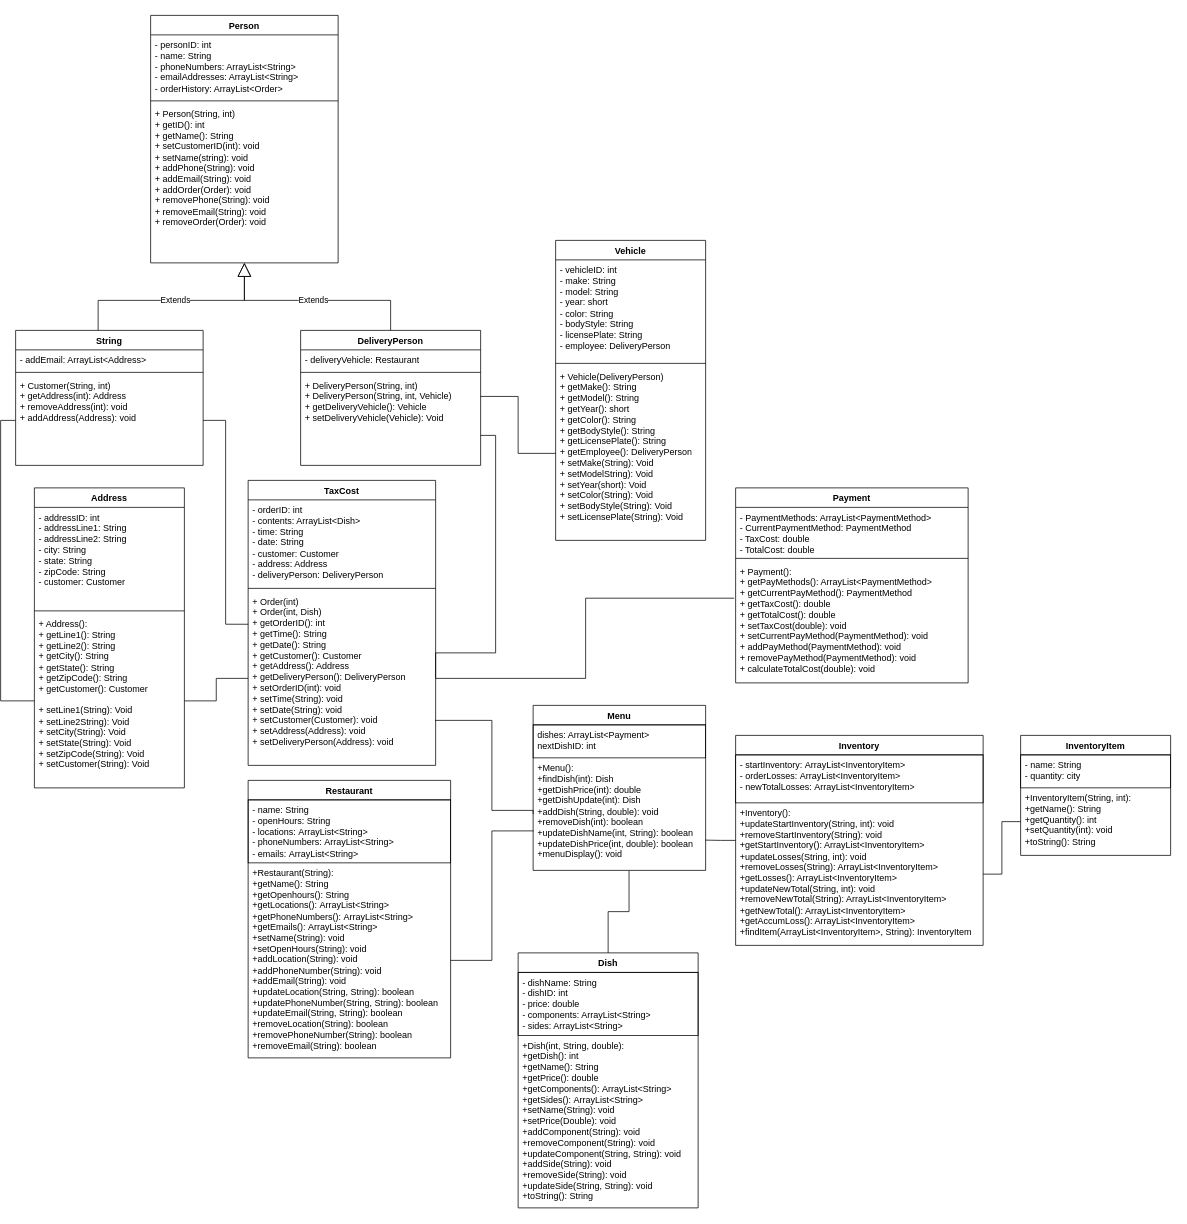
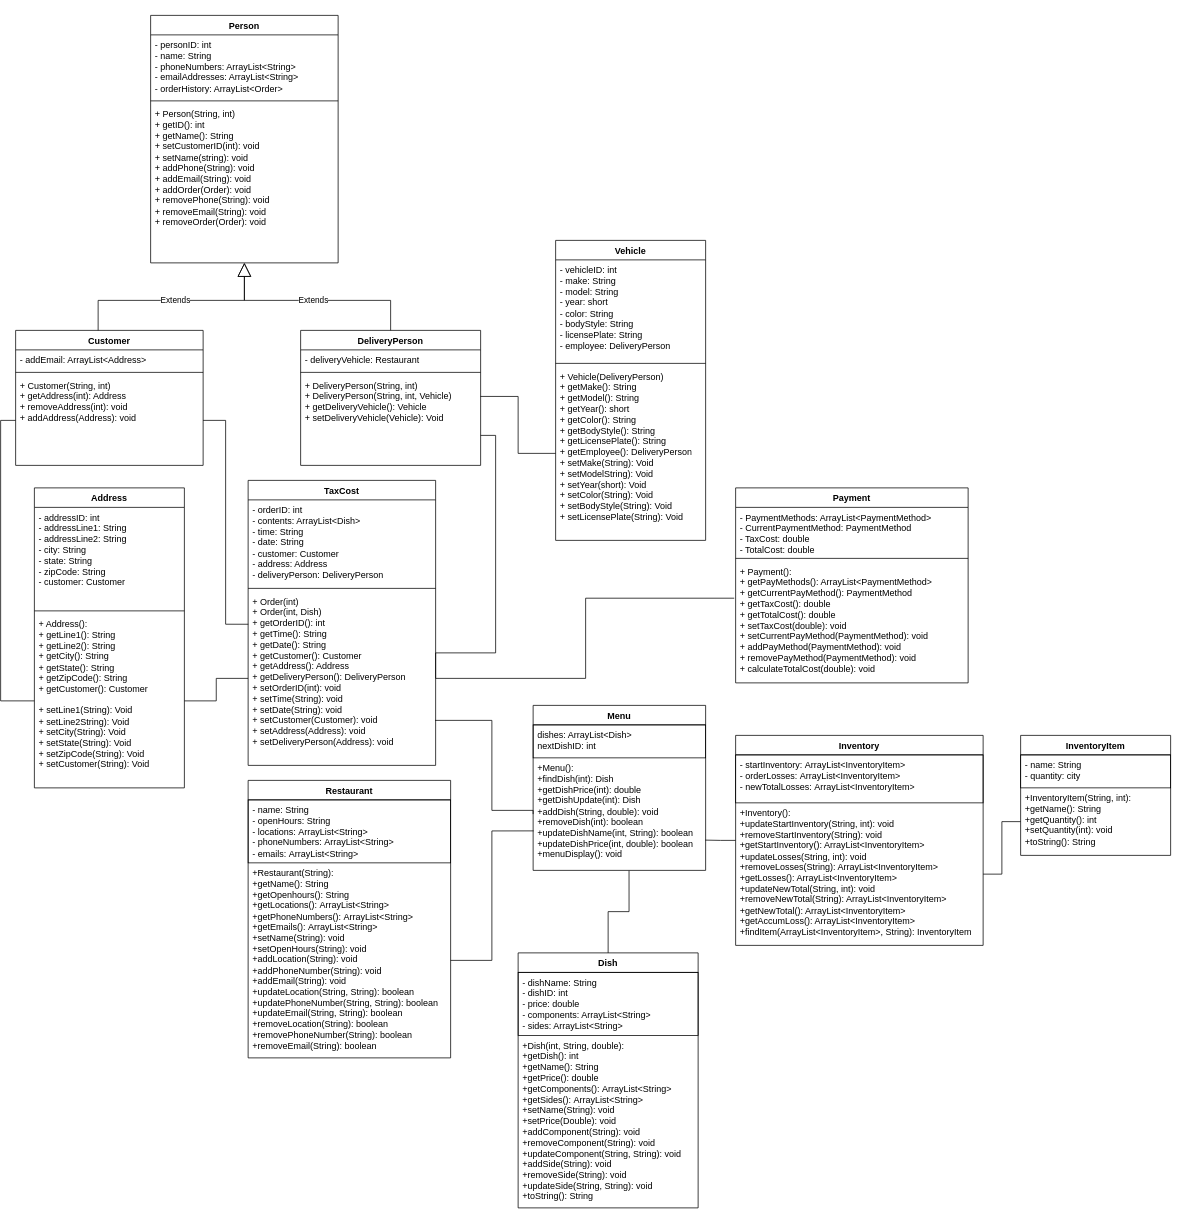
(109, 341) -> (109, 341)
(598, 741) -> (589, 741)
